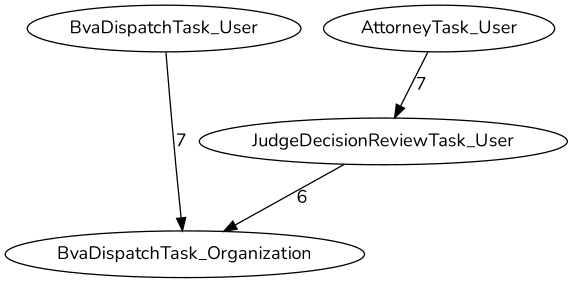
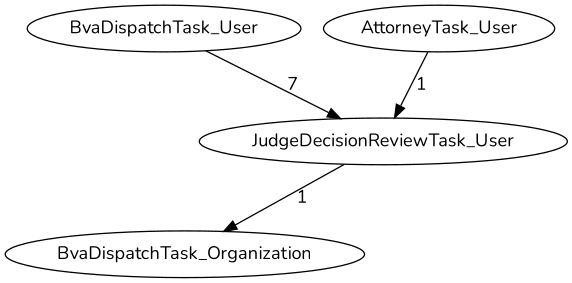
(422, 85) -> (422, 85)
(173, 135) -> (267, 82)
(302, 198) -> (302, 198)
